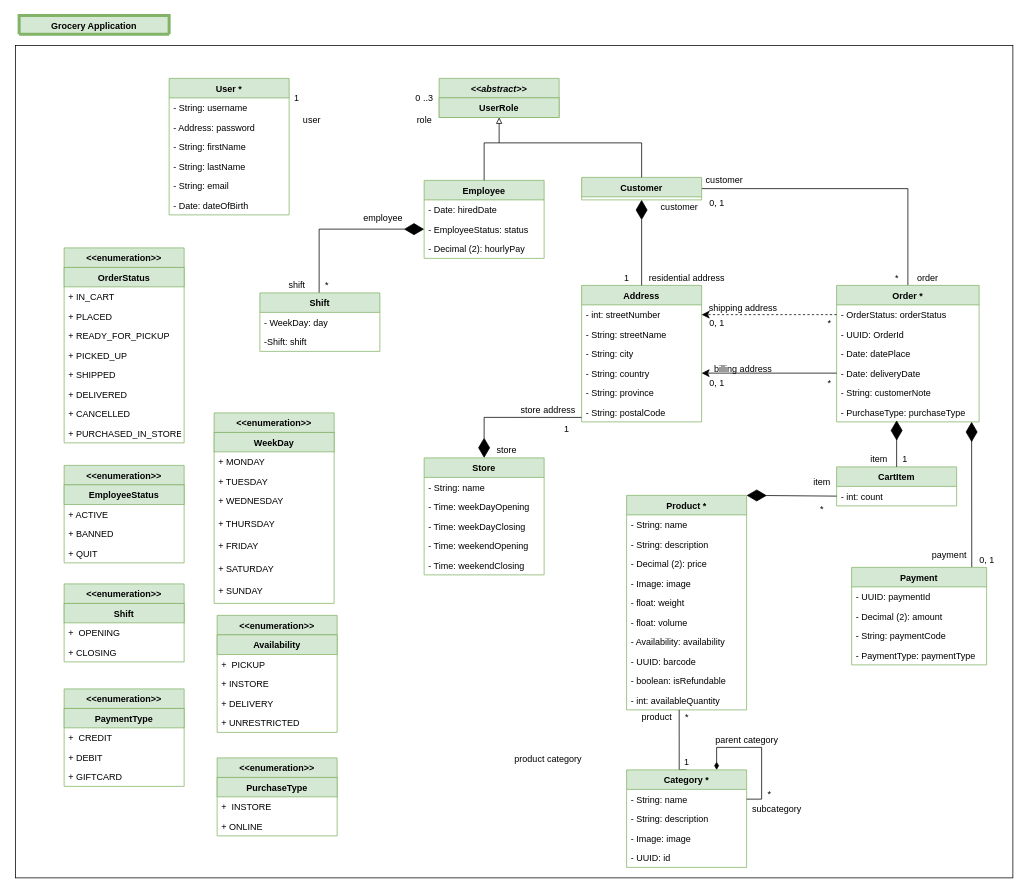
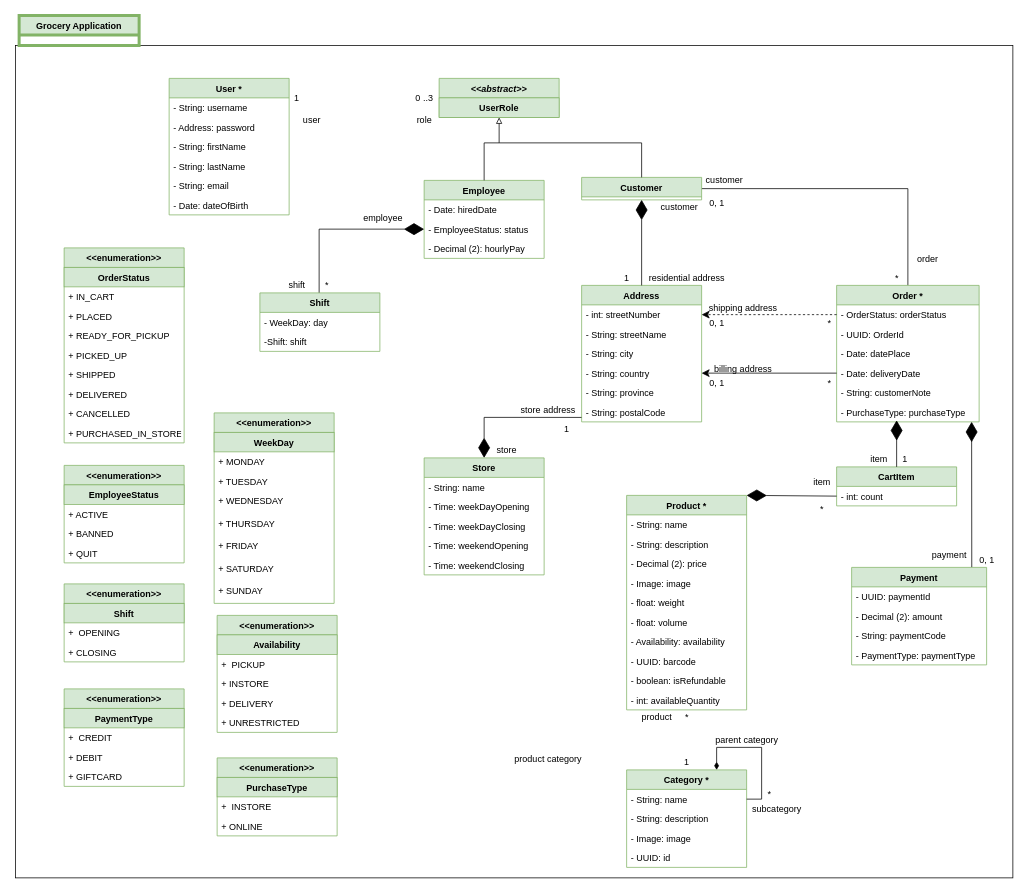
(94, 25) -> (79, 30)
(927, 278) -> (927, 259)
(679, 742) -> none
